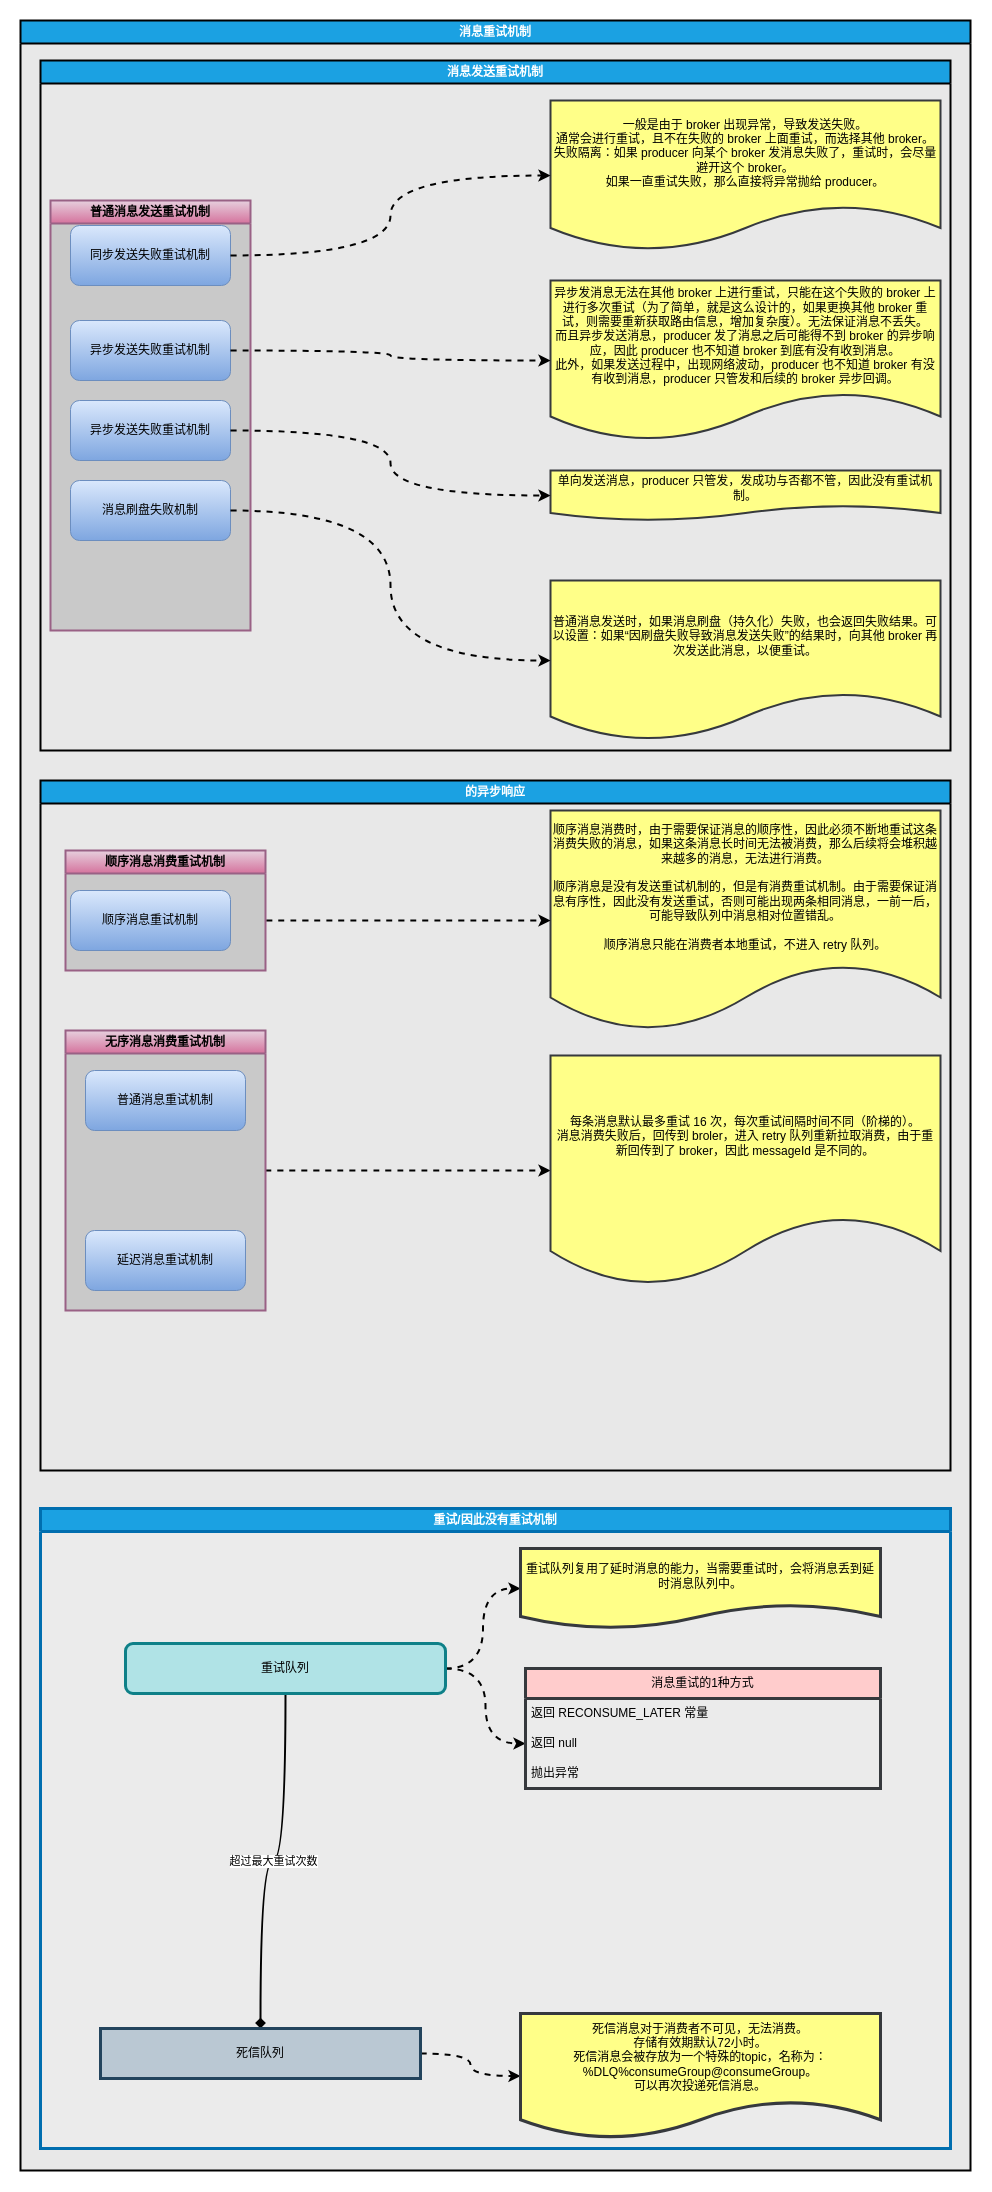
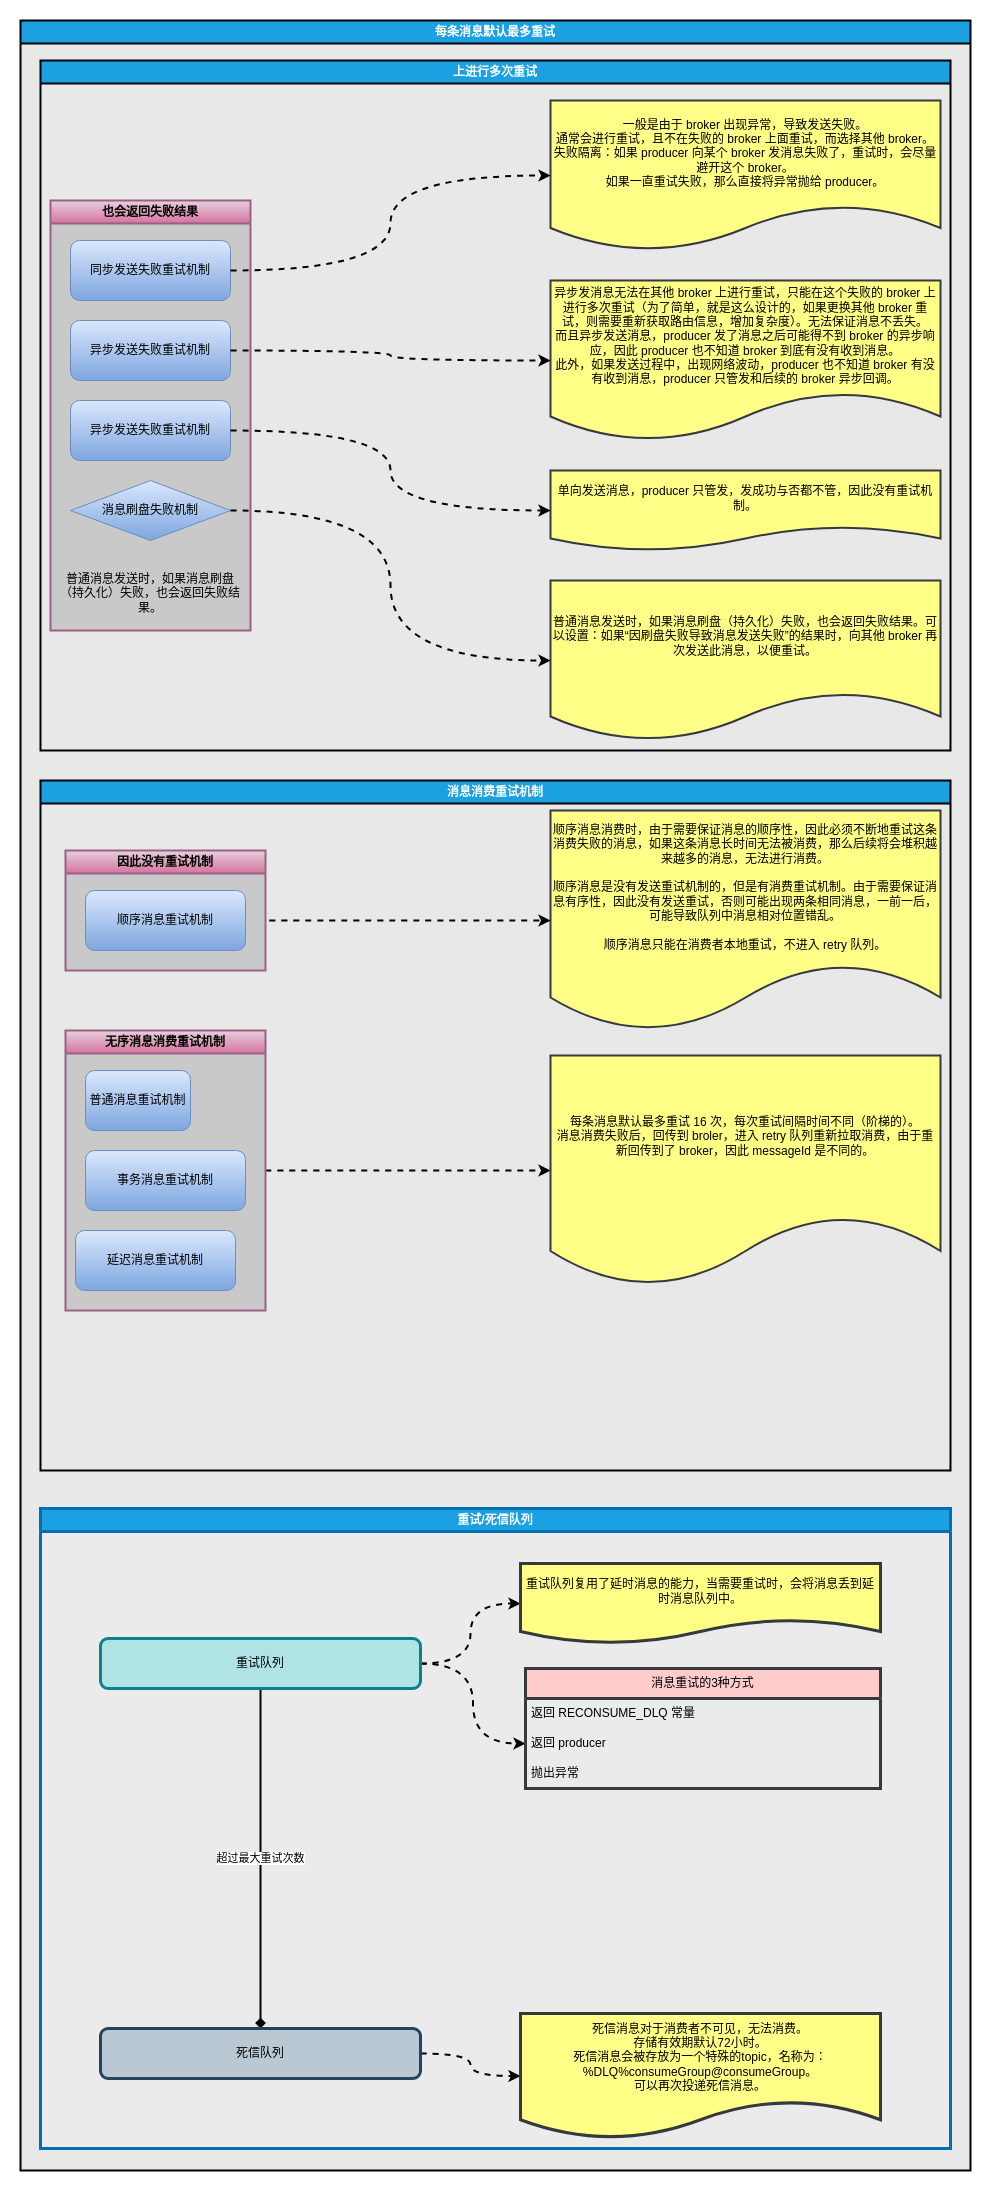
(496, 33) -> (496, 33)
(496, 73) -> (496, 73)
(151, 213) -> (151, 213)
(151, 256) -> (151, 271)
(746, 496) -> (746, 511)
(151, 511) -> (151, 511)
none -> (151, 594)
(496, 793) -> (496, 793)
(166, 863) -> (166, 863)
(151, 921) -> (166, 921)
(166, 1101) -> (138, 1101)
none -> (166, 1181)
(166, 1261) -> (156, 1261)
(496, 1521) -> (496, 1521)
(701, 1589) -> (701, 1604)
(286, 1669) -> (261, 1664)
(703, 1684) -> (703, 1684)
(610, 1714) -> (603, 1714)
(556, 1744) -> (572, 1744)
(261, 2054) -> (261, 2054)
